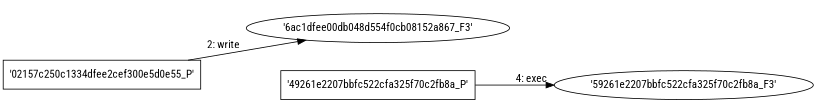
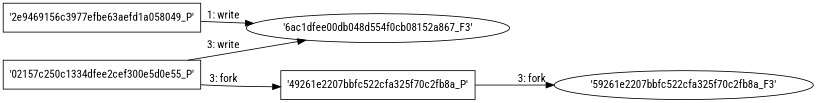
none -> (102, 18)
(224, 45) -> (224, 45)
(532, 79) -> (532, 79)
none -> (237, 86)
